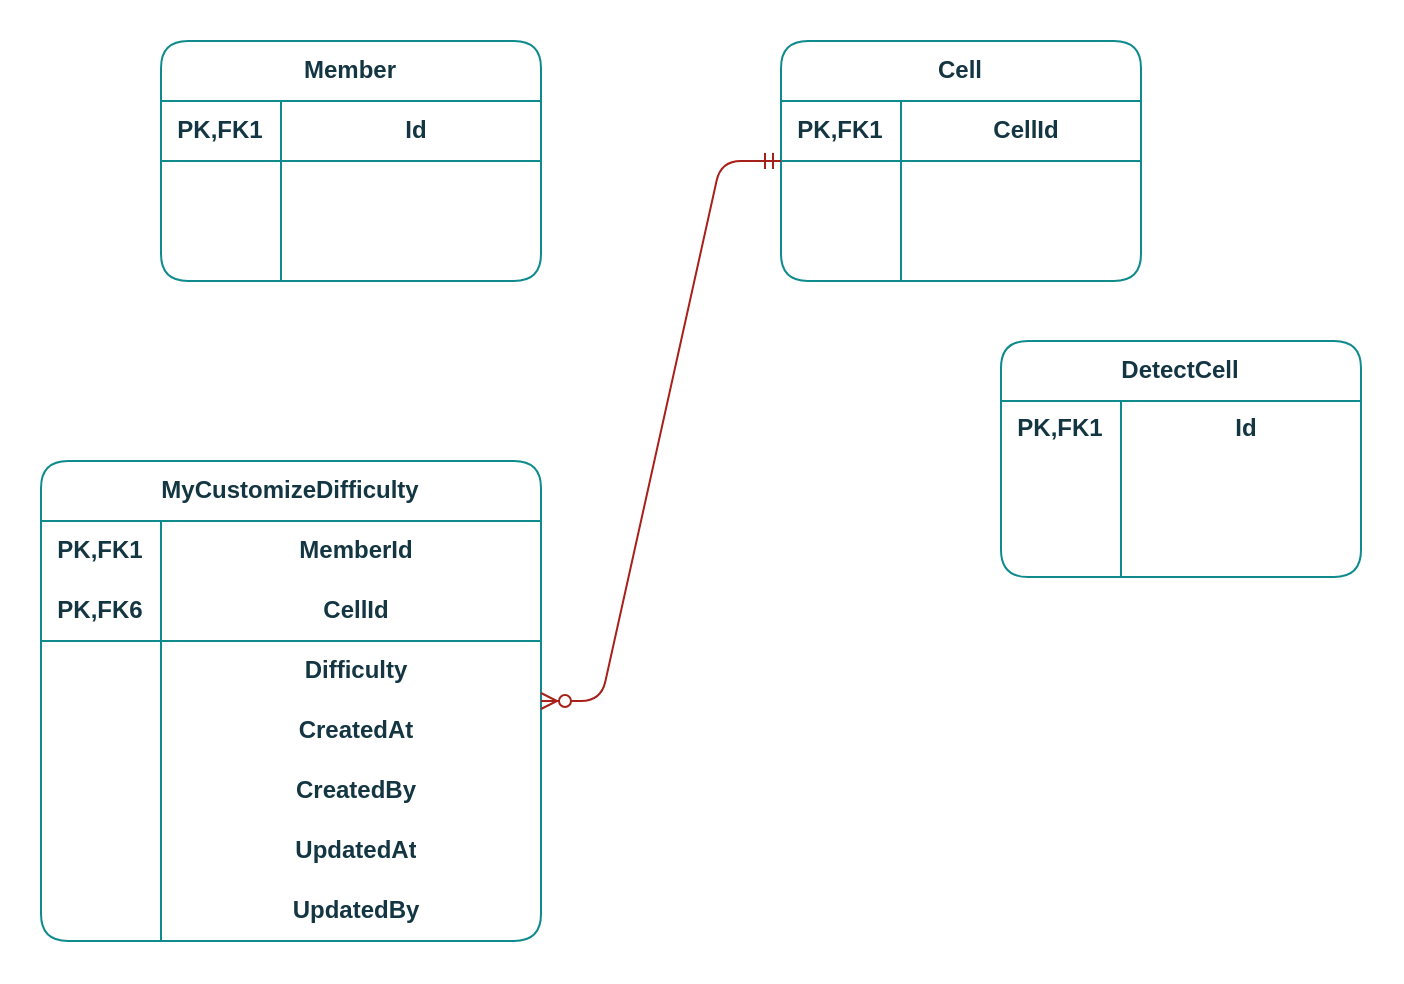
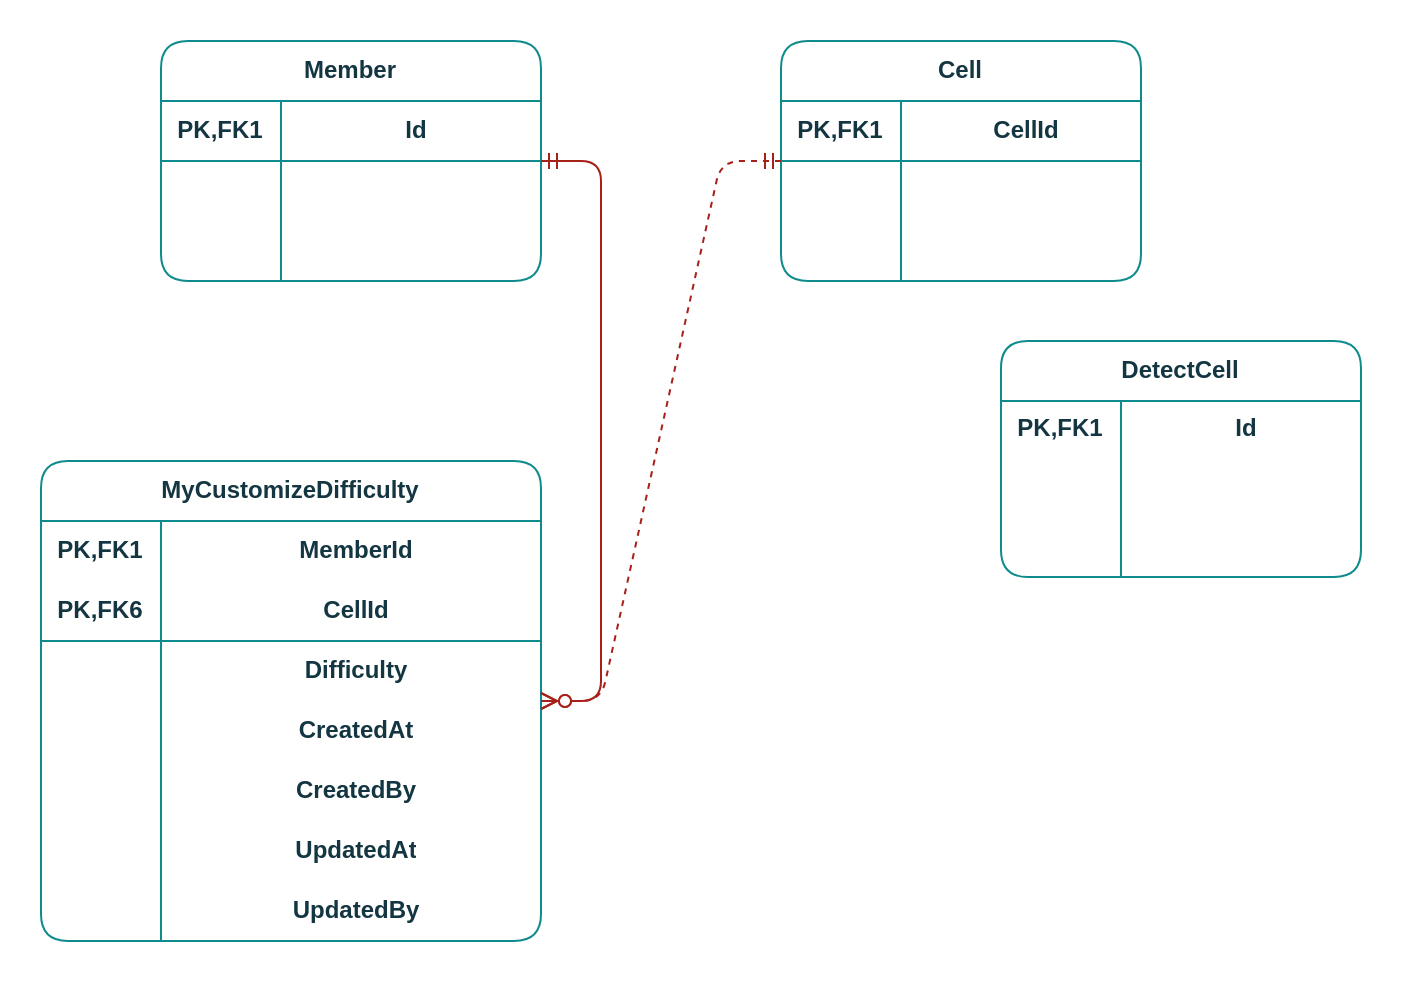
none -> (601, 400)
(668, 401) -> (668, 401)
